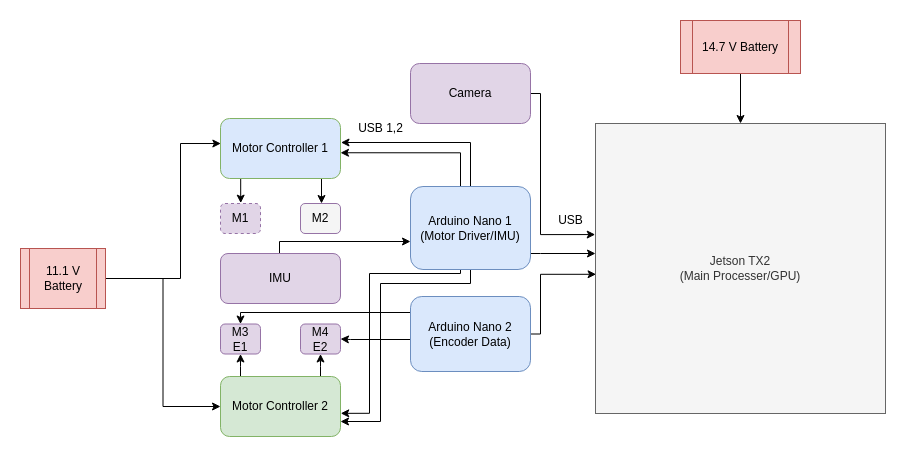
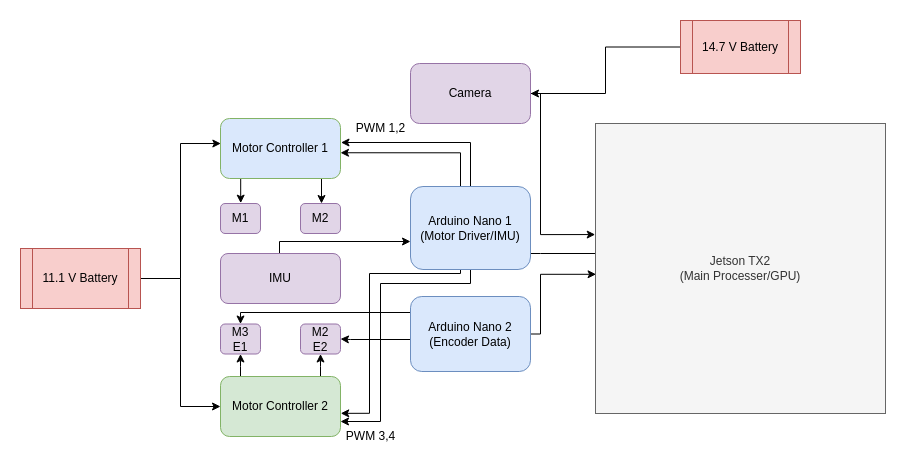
(741, 95) -> (606, 64)
(381, 129) -> (381, 129)
(241, 219) -> (241, 219)
(321, 219) -> (321, 219)
(571, 221) -> none
(587, 254) -> (590, 254)
(63, 279) -> (81, 279)
(321, 340) -> (321, 340)
none -> (371, 437)
